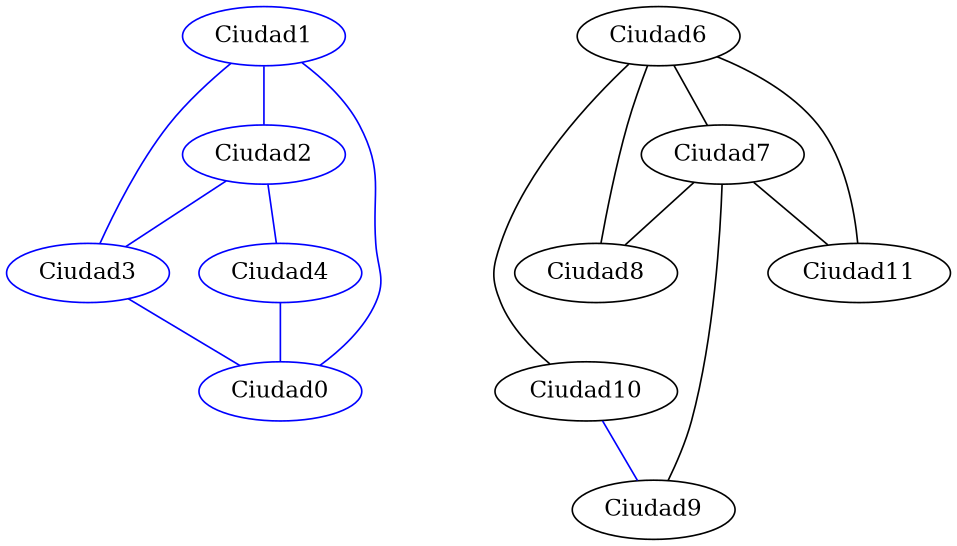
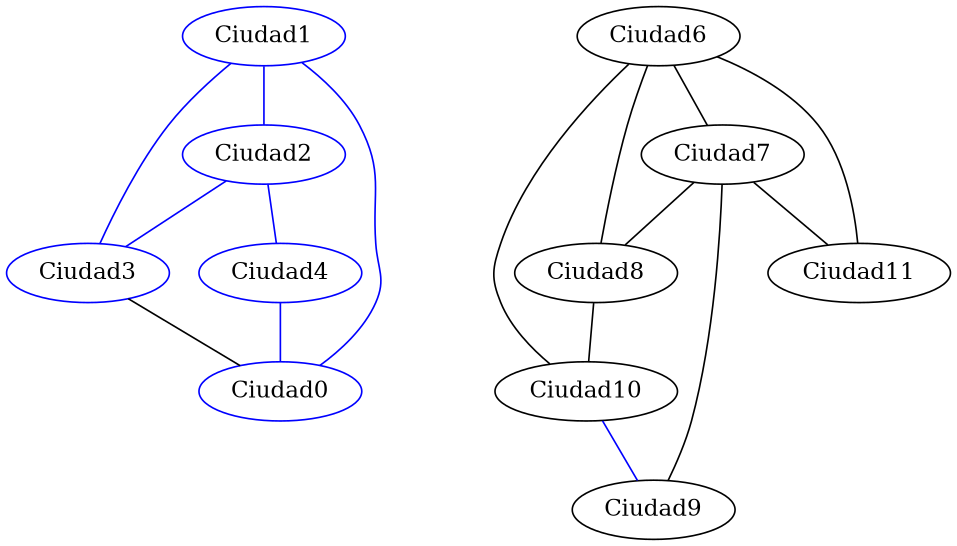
(184, 332) -> (184, 332)
none -> (591, 332)
